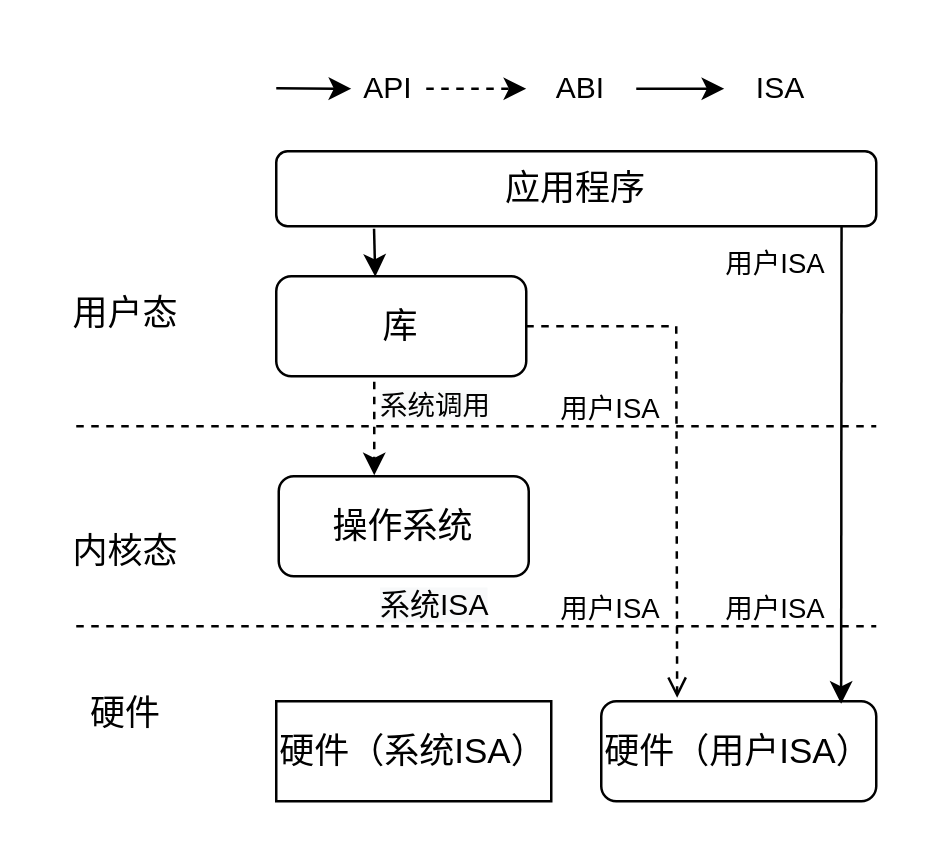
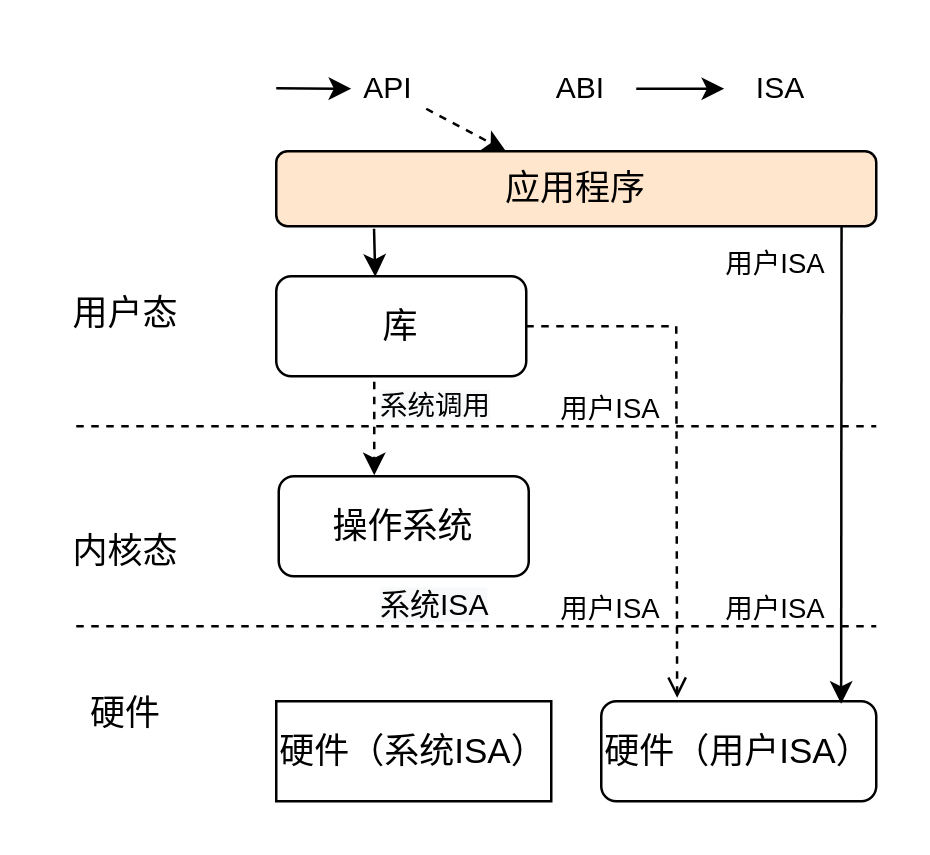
(469, 89) -> (459, 126)
(576, 189) -> (576, 189)
